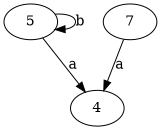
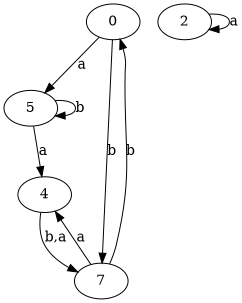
none -> (113, 22)
none -> (185, 22)
none -> (45, 245)
